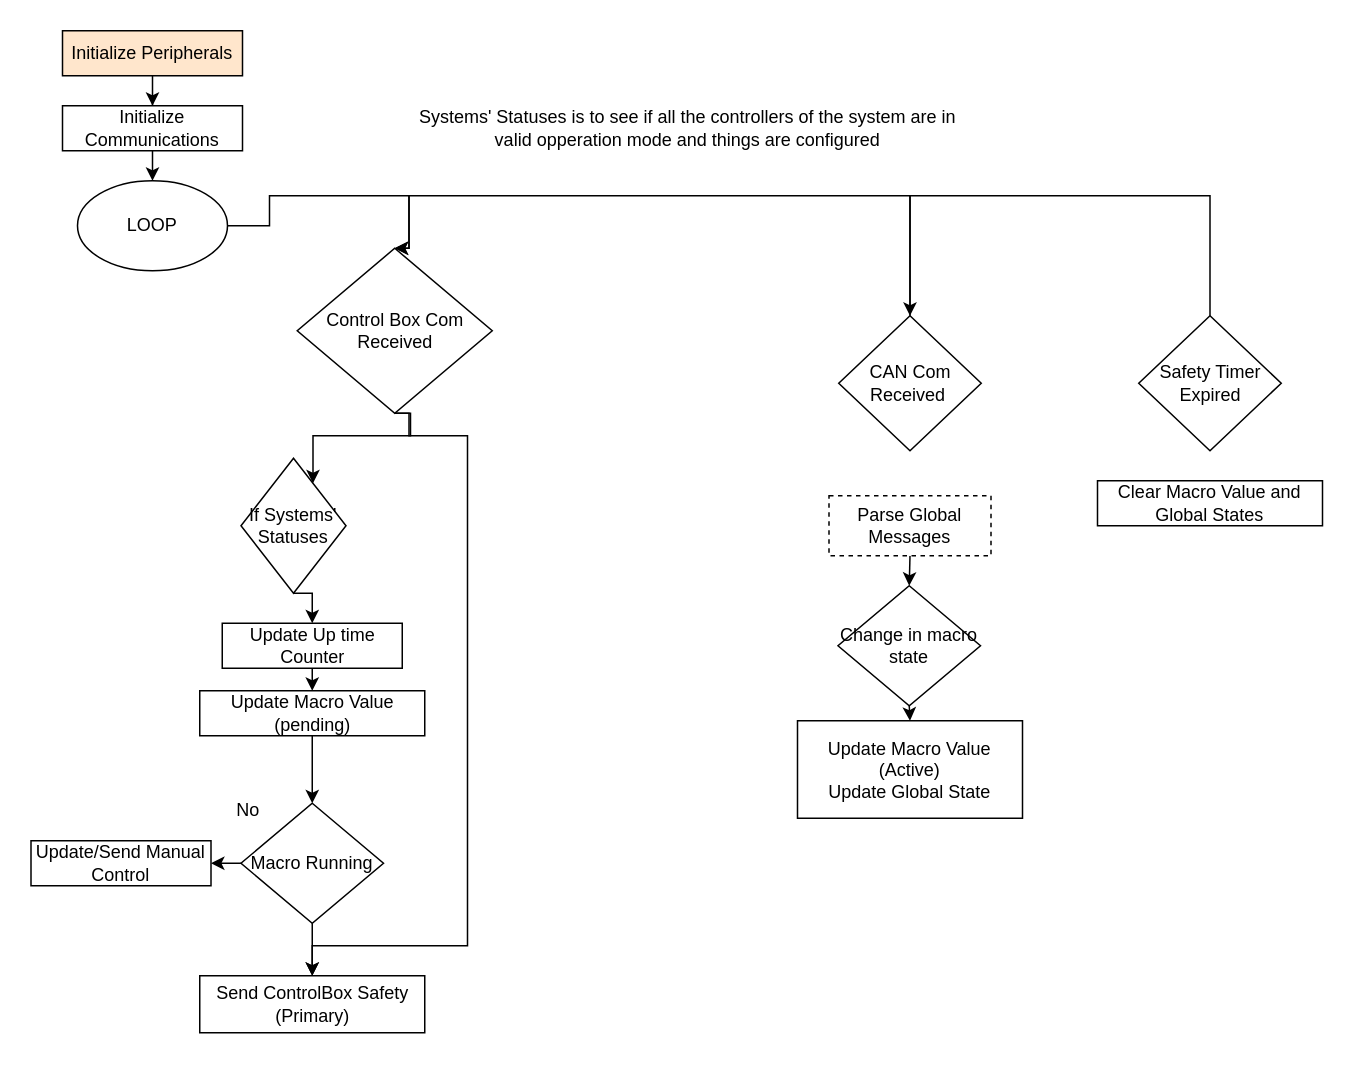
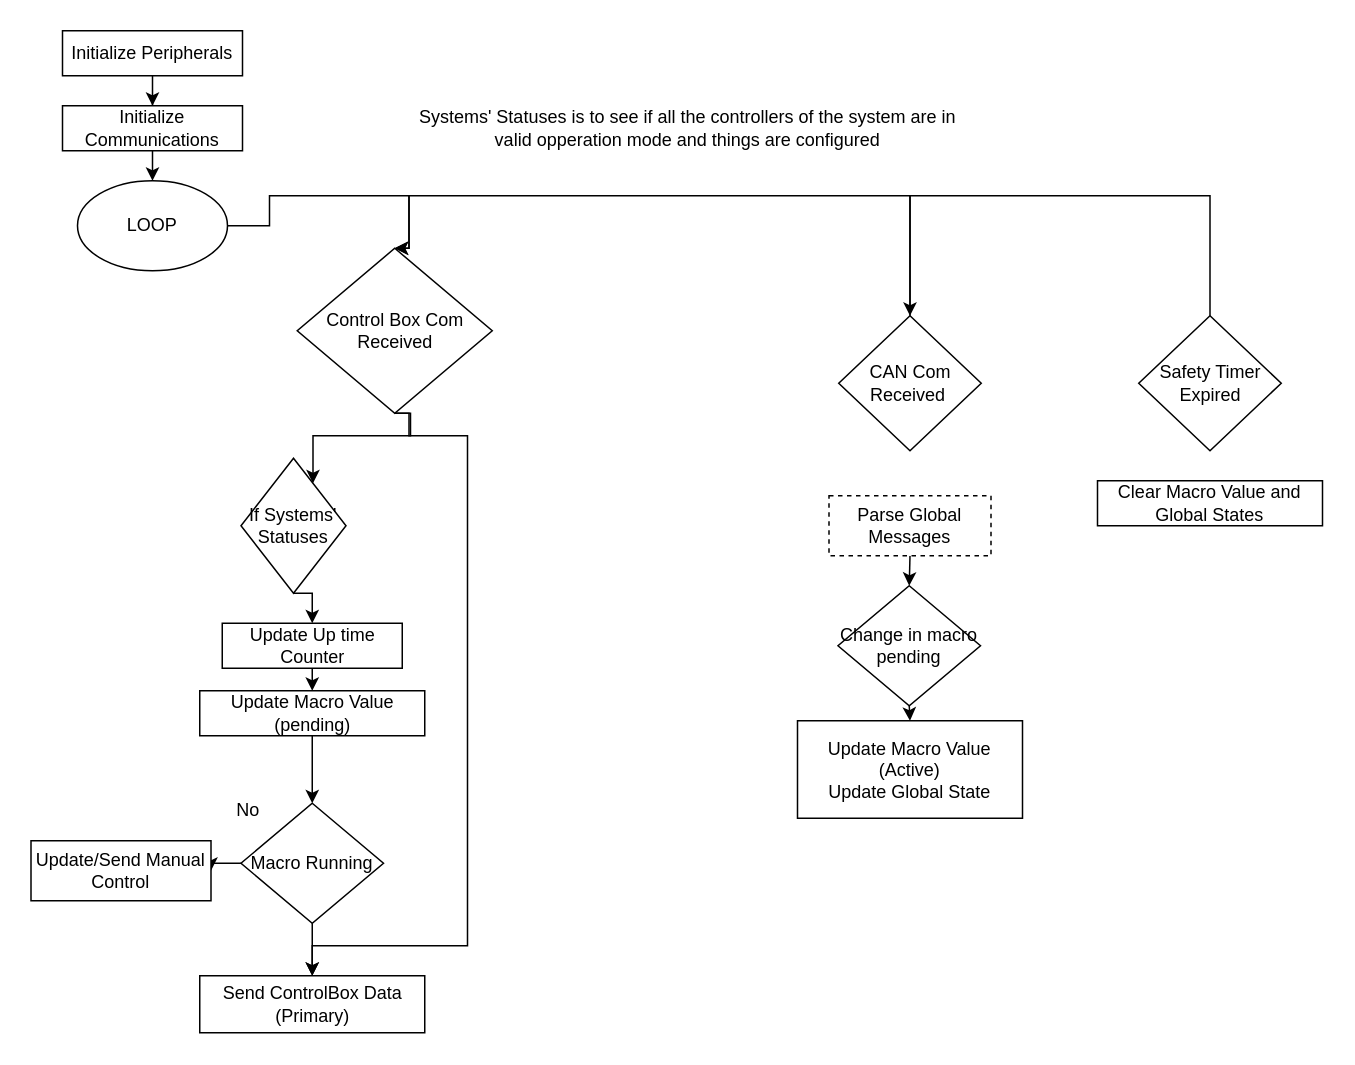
(152, 53) -> (152, 53)
(909, 646) -> (909, 646)
(121, 863) -> (121, 871)
(313, 1004) -> (313, 1004)
